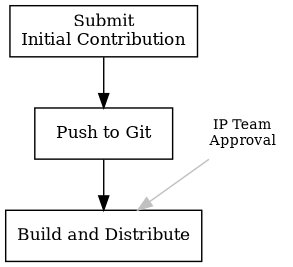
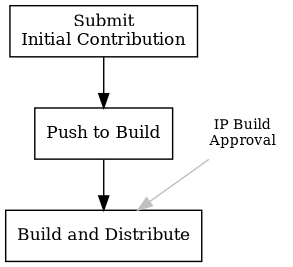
(104, 134) -> (104, 134)
(243, 134) -> (243, 134)
